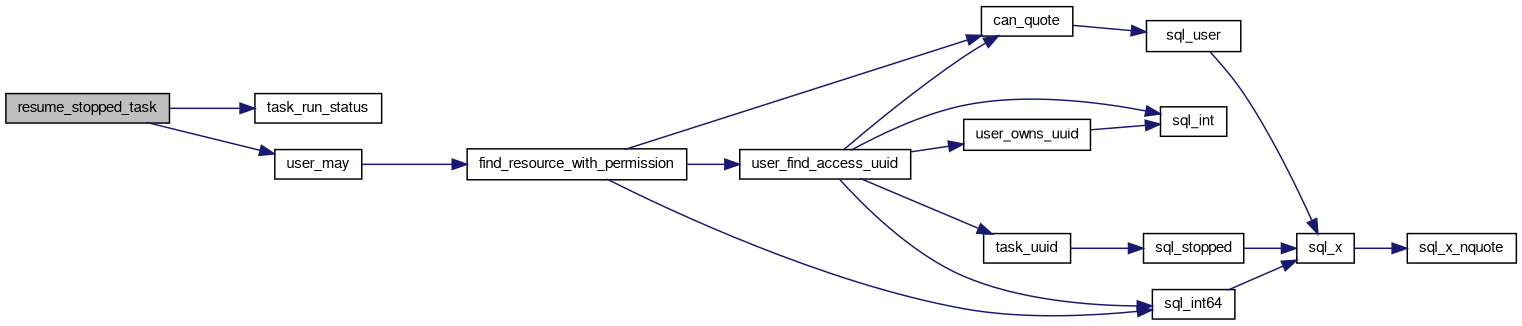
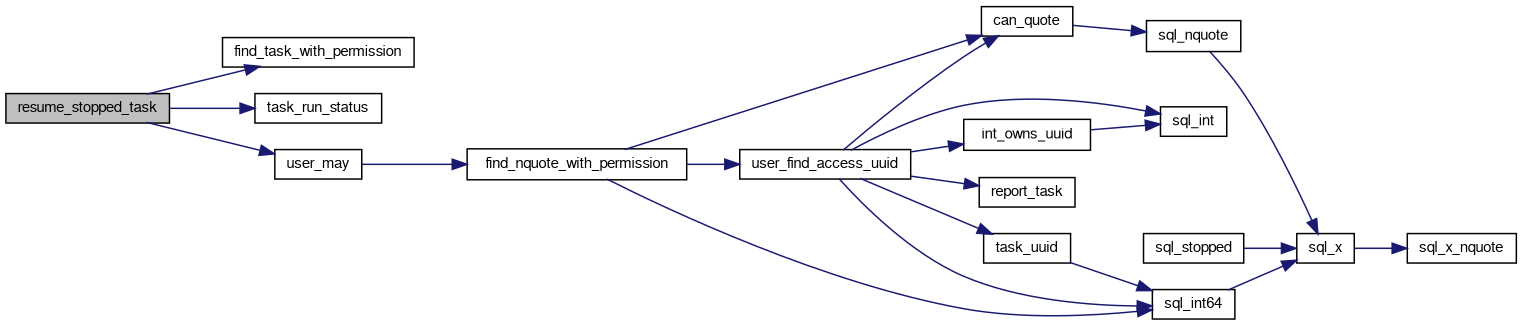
(1194, 36) -> (1194, 36)
none -> (318, 52)
(1027, 135) -> (1027, 135)
(577, 164) -> (577, 164)
none -> (1027, 192)
(1099, 248) -> (1104, 274)
